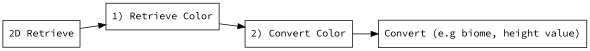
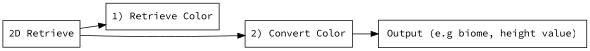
(229, 25) -> (159, 37)
(483, 34) -> (483, 34)
